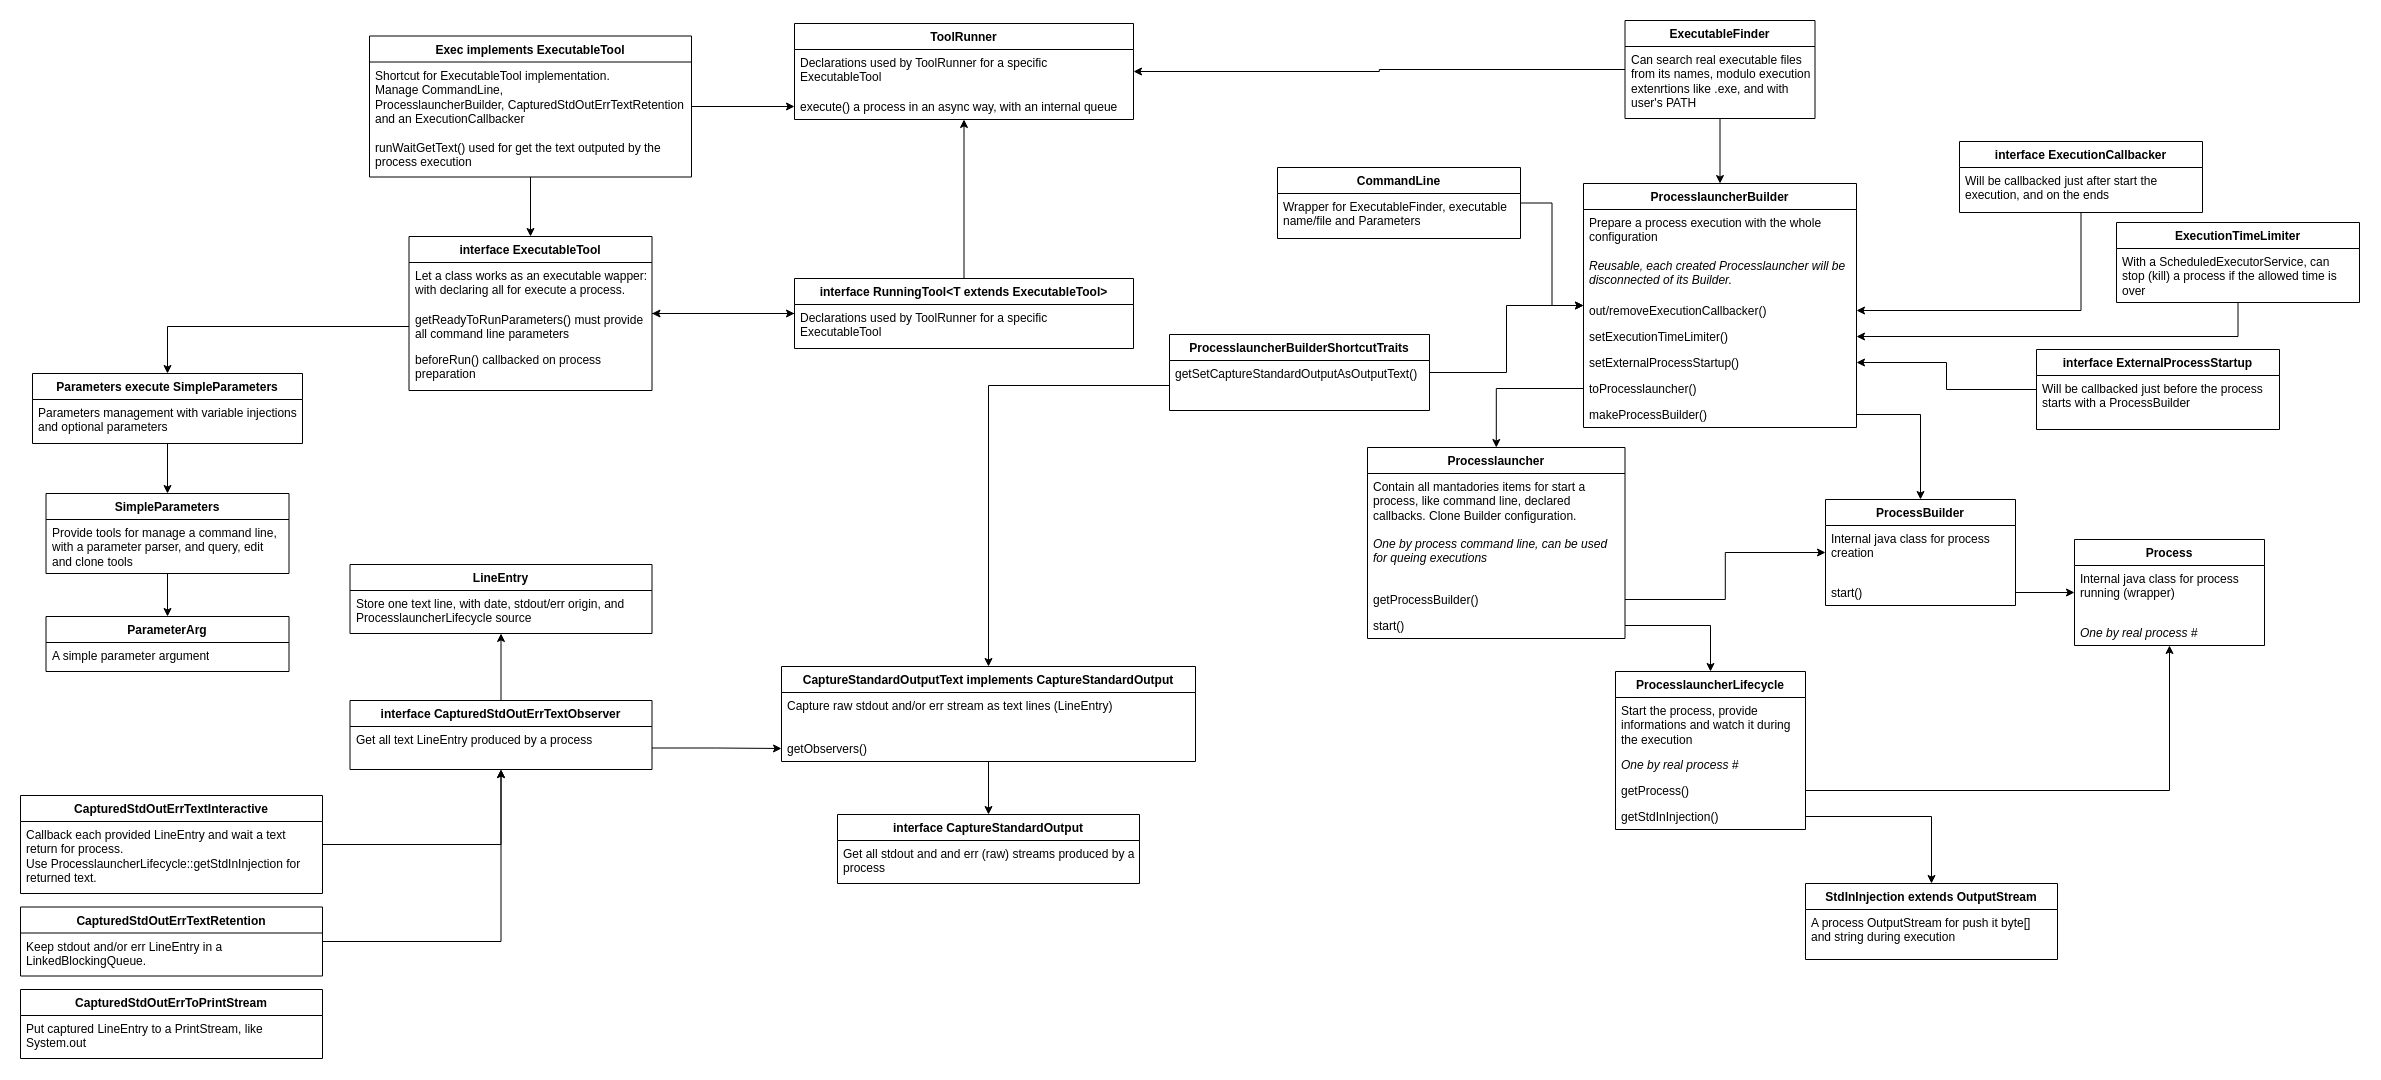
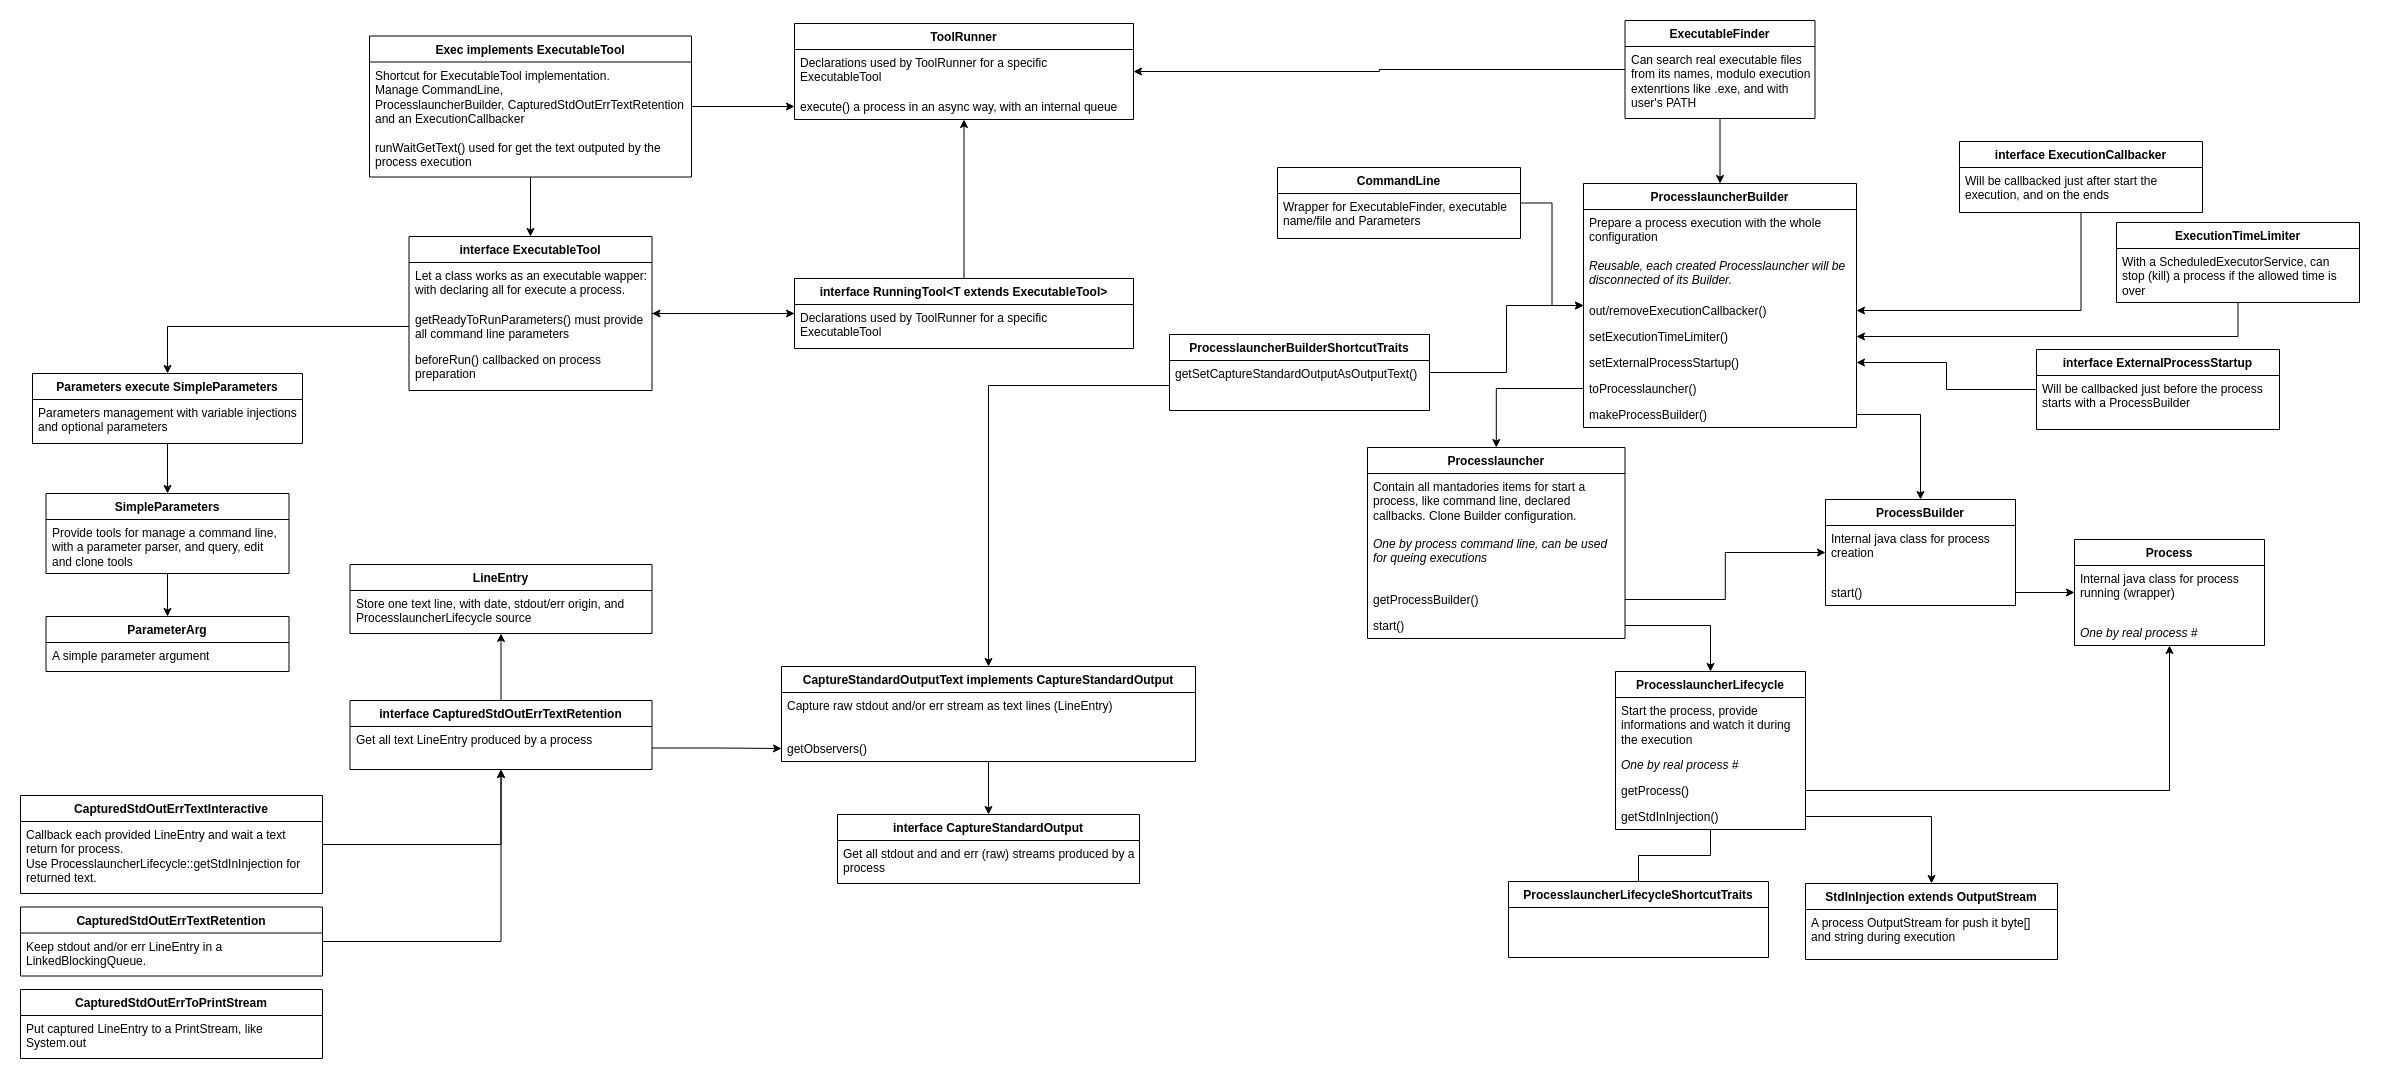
(501, 714) -> (501, 714)
none -> (1677, 856)
none -> (1639, 920)
